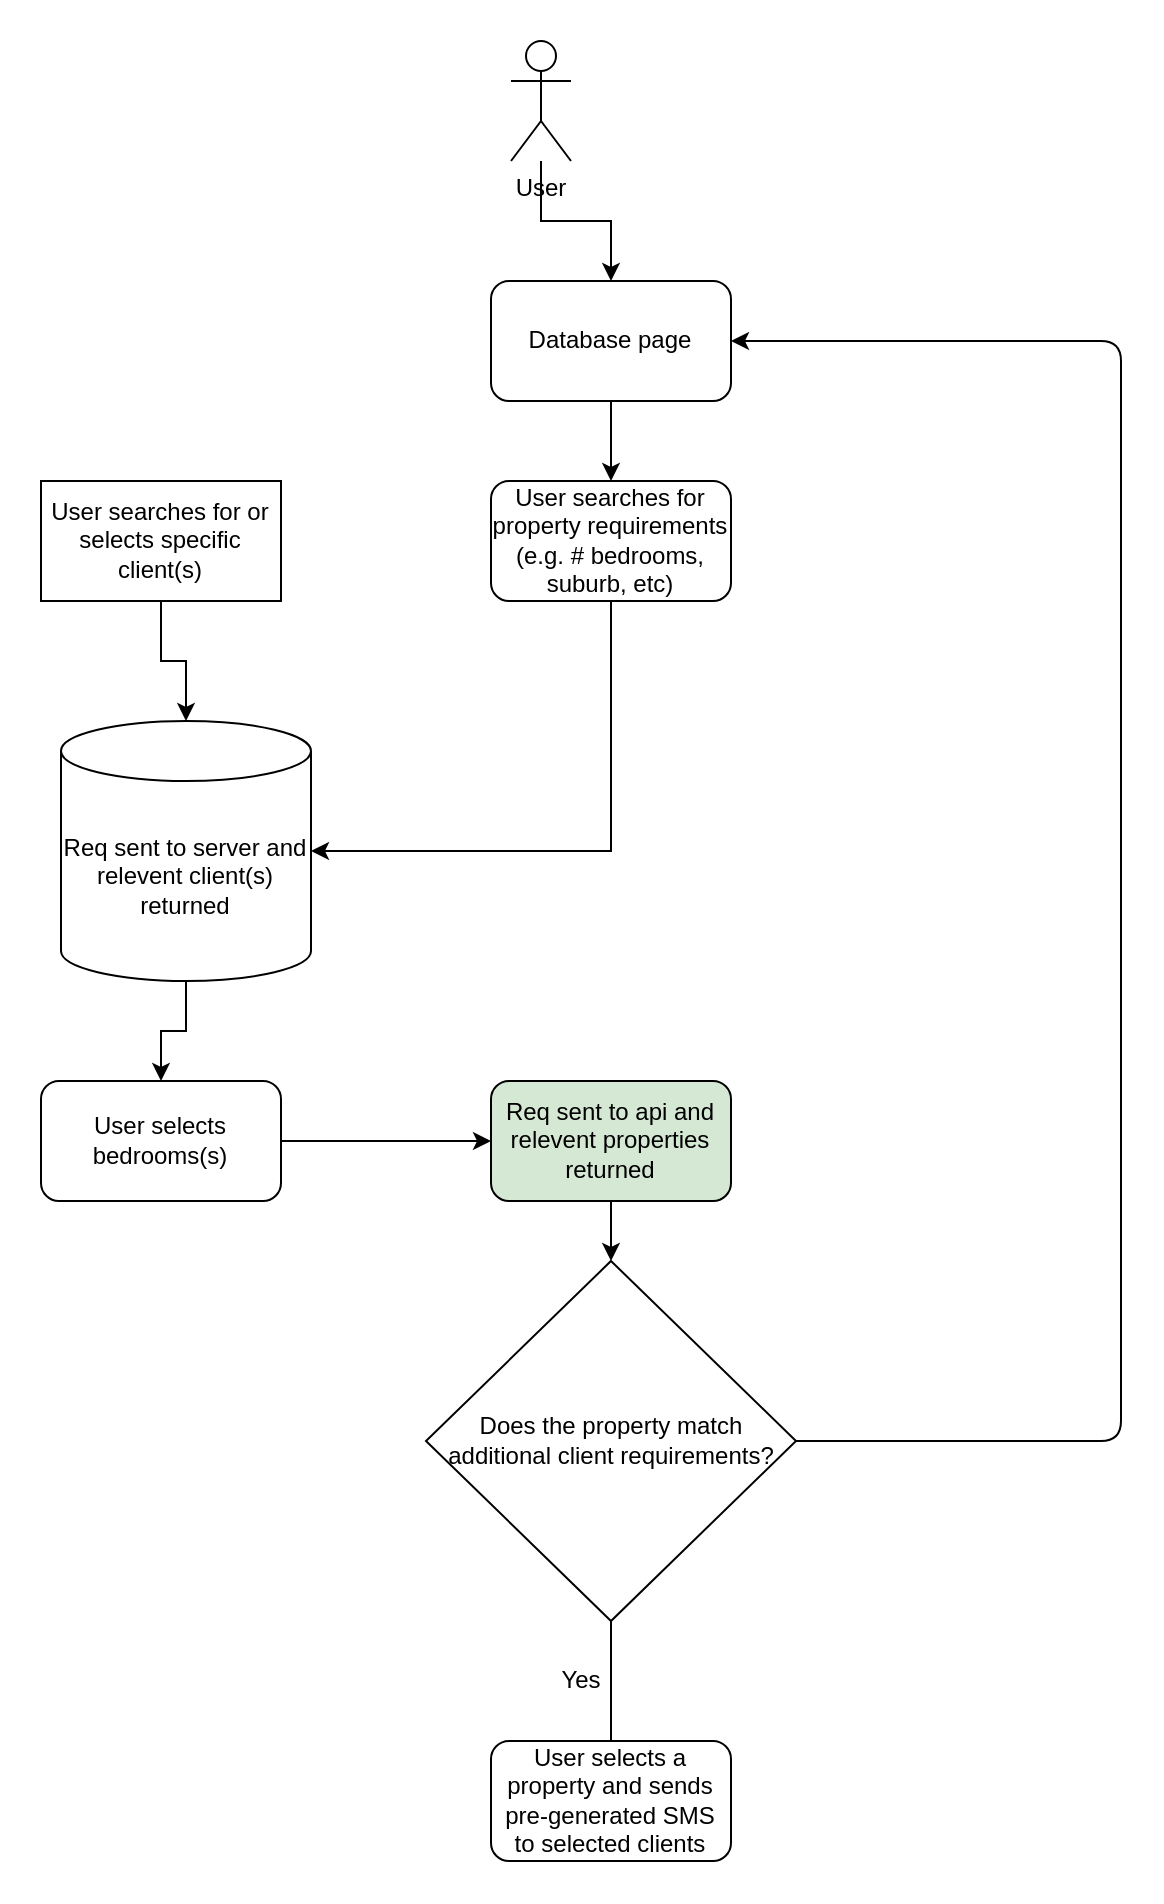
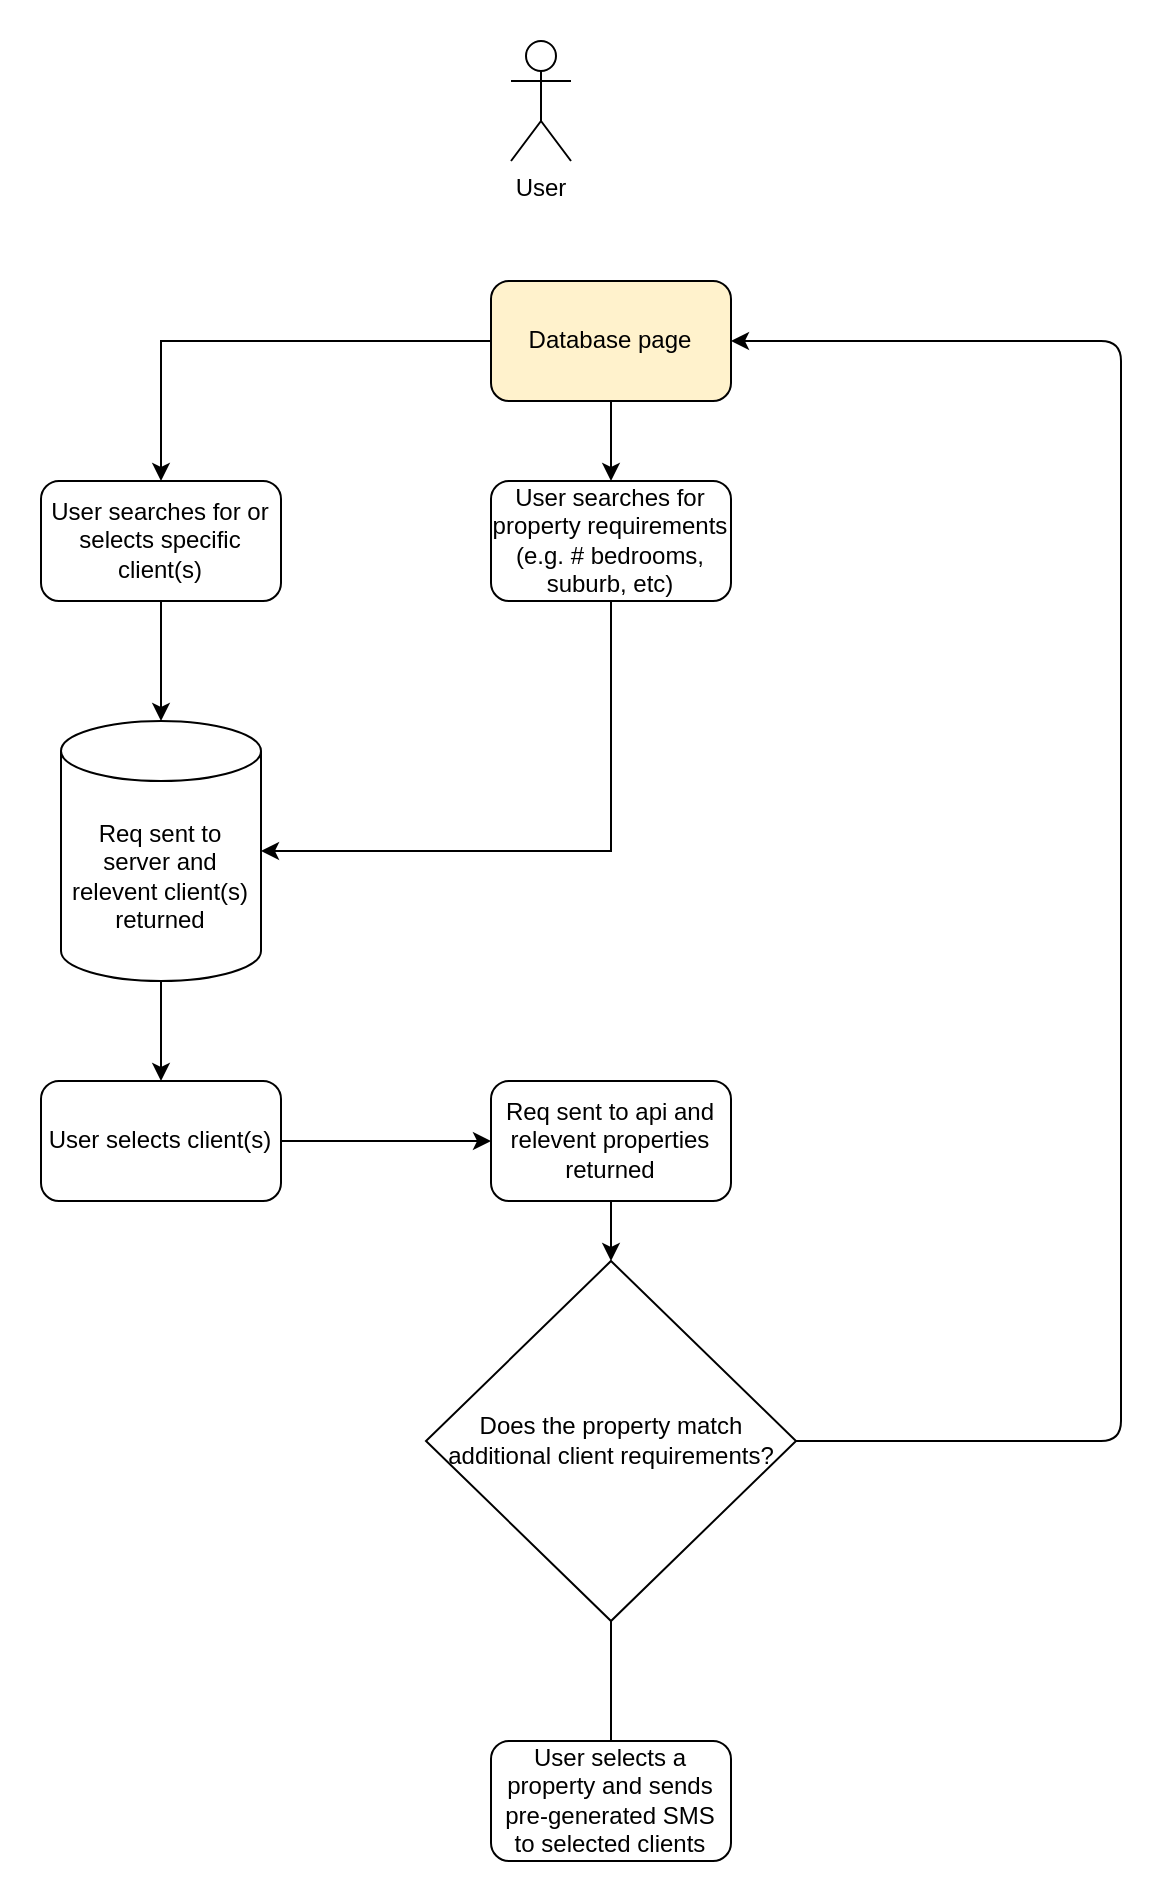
(569, 221) -> none
none -> (263, 341)
(611, 341) -> (611, 341)
(161, 541) -> (161, 541)
(186, 851) -> (161, 851)
(161, 1141) -> (161, 1141)
(611, 1141) -> (611, 1141)
(581, 1681) -> none
